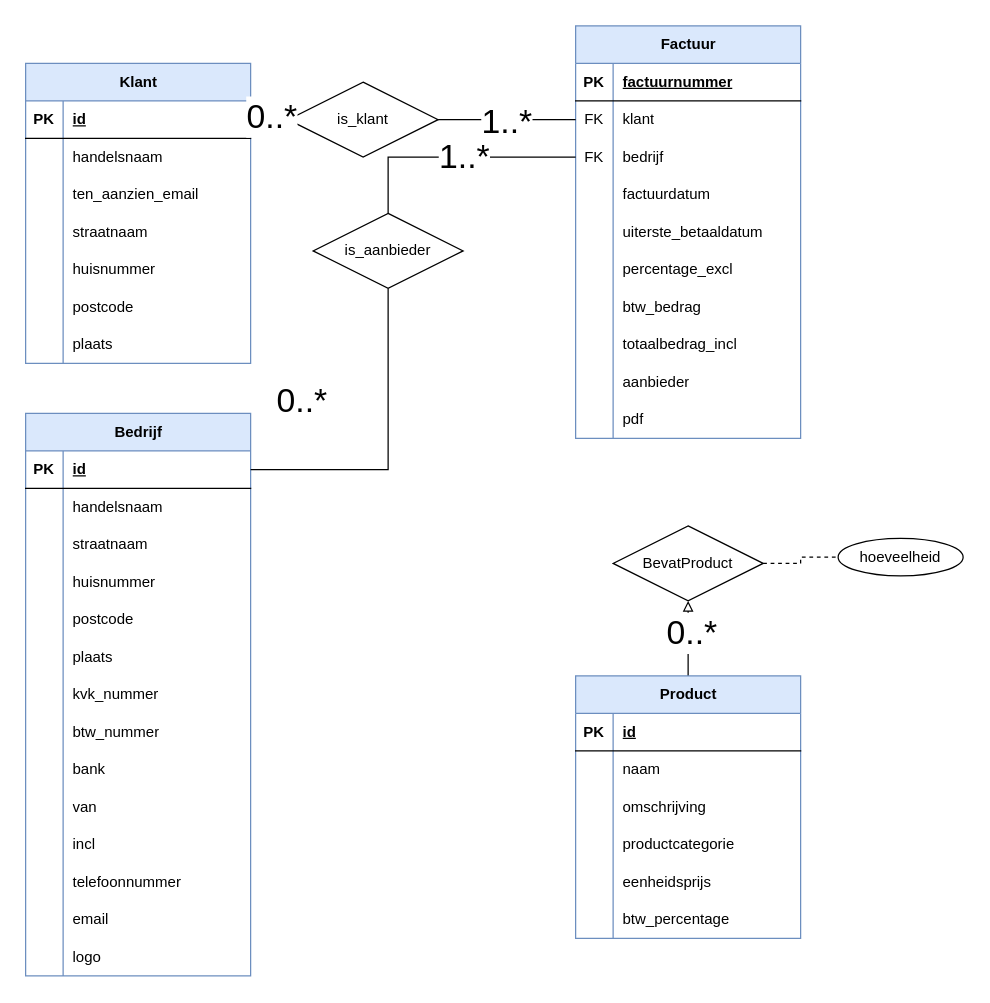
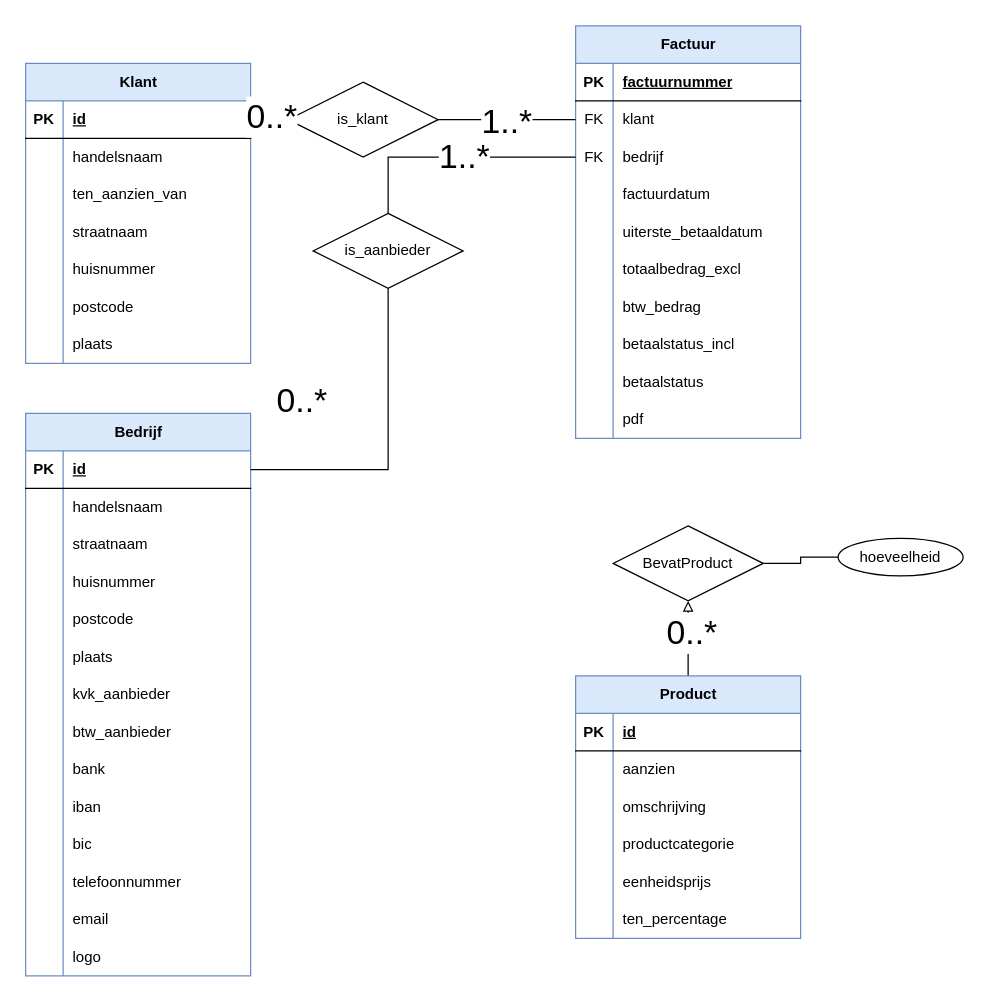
(139, 194) -> (134, 194)
(684, 269) -> (691, 269)
(689, 344) -> (689, 344)
(659, 382) -> (672, 382)
(801, 559) -> (801, 559)
(115, 694) -> (126, 694)
(115, 732) -> (126, 732)
(640, 769) -> (651, 769)
(86, 807) -> (88, 807)
(86, 844) -> (84, 844)
(682, 919) -> (682, 919)
